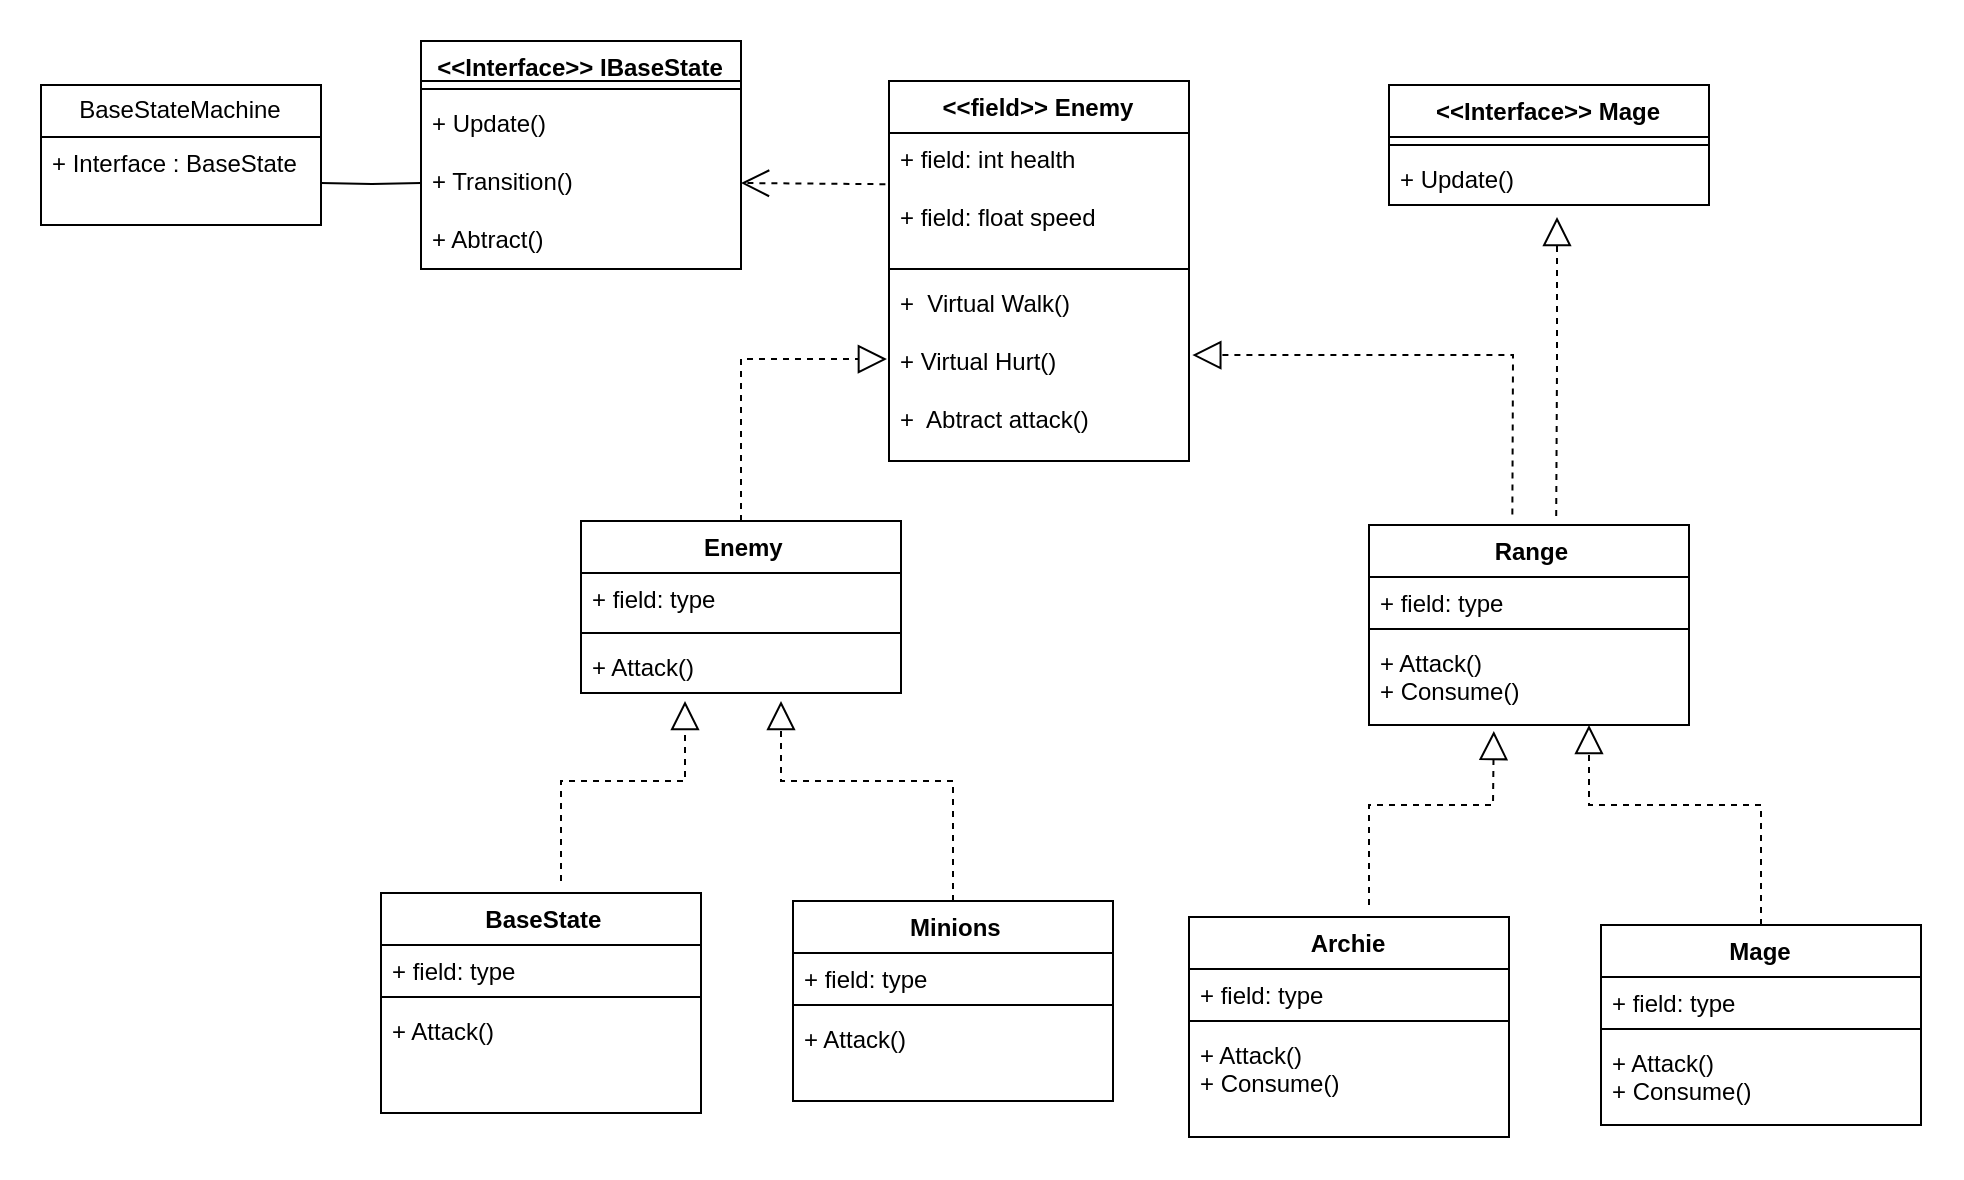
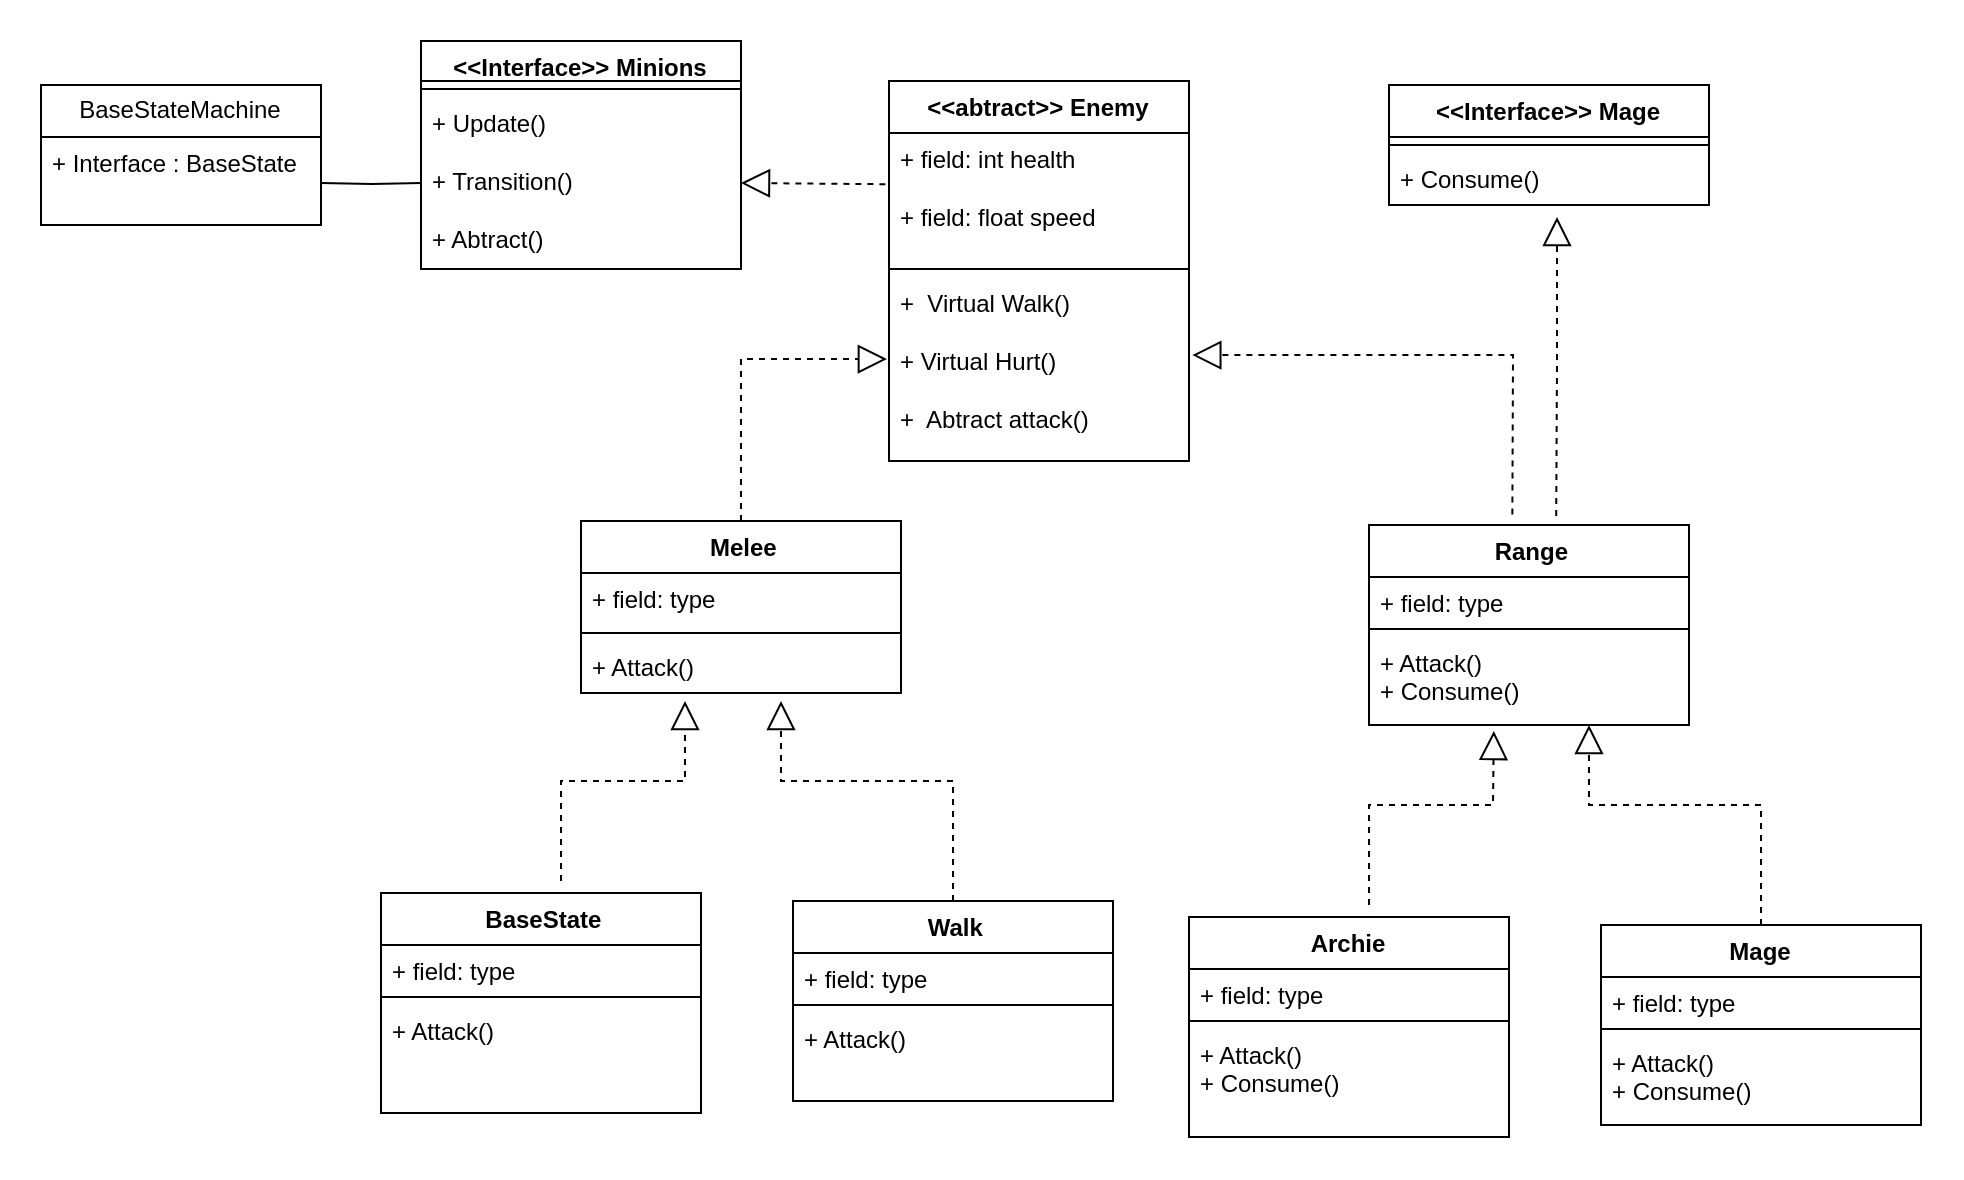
(581, 84) -> (581, 69)
(1039, 109) -> (1039, 109)
(1465, 181) -> (1472, 181)
(759, 183) -> (770, 183)
(741, 549) -> (741, 549)
(953, 929) -> (953, 929)
